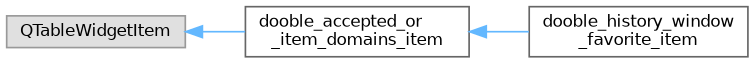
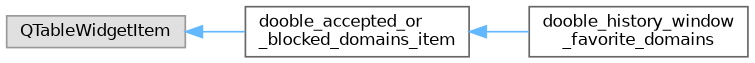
(357, 32) -> (357, 32)
(639, 32) -> (639, 32)
